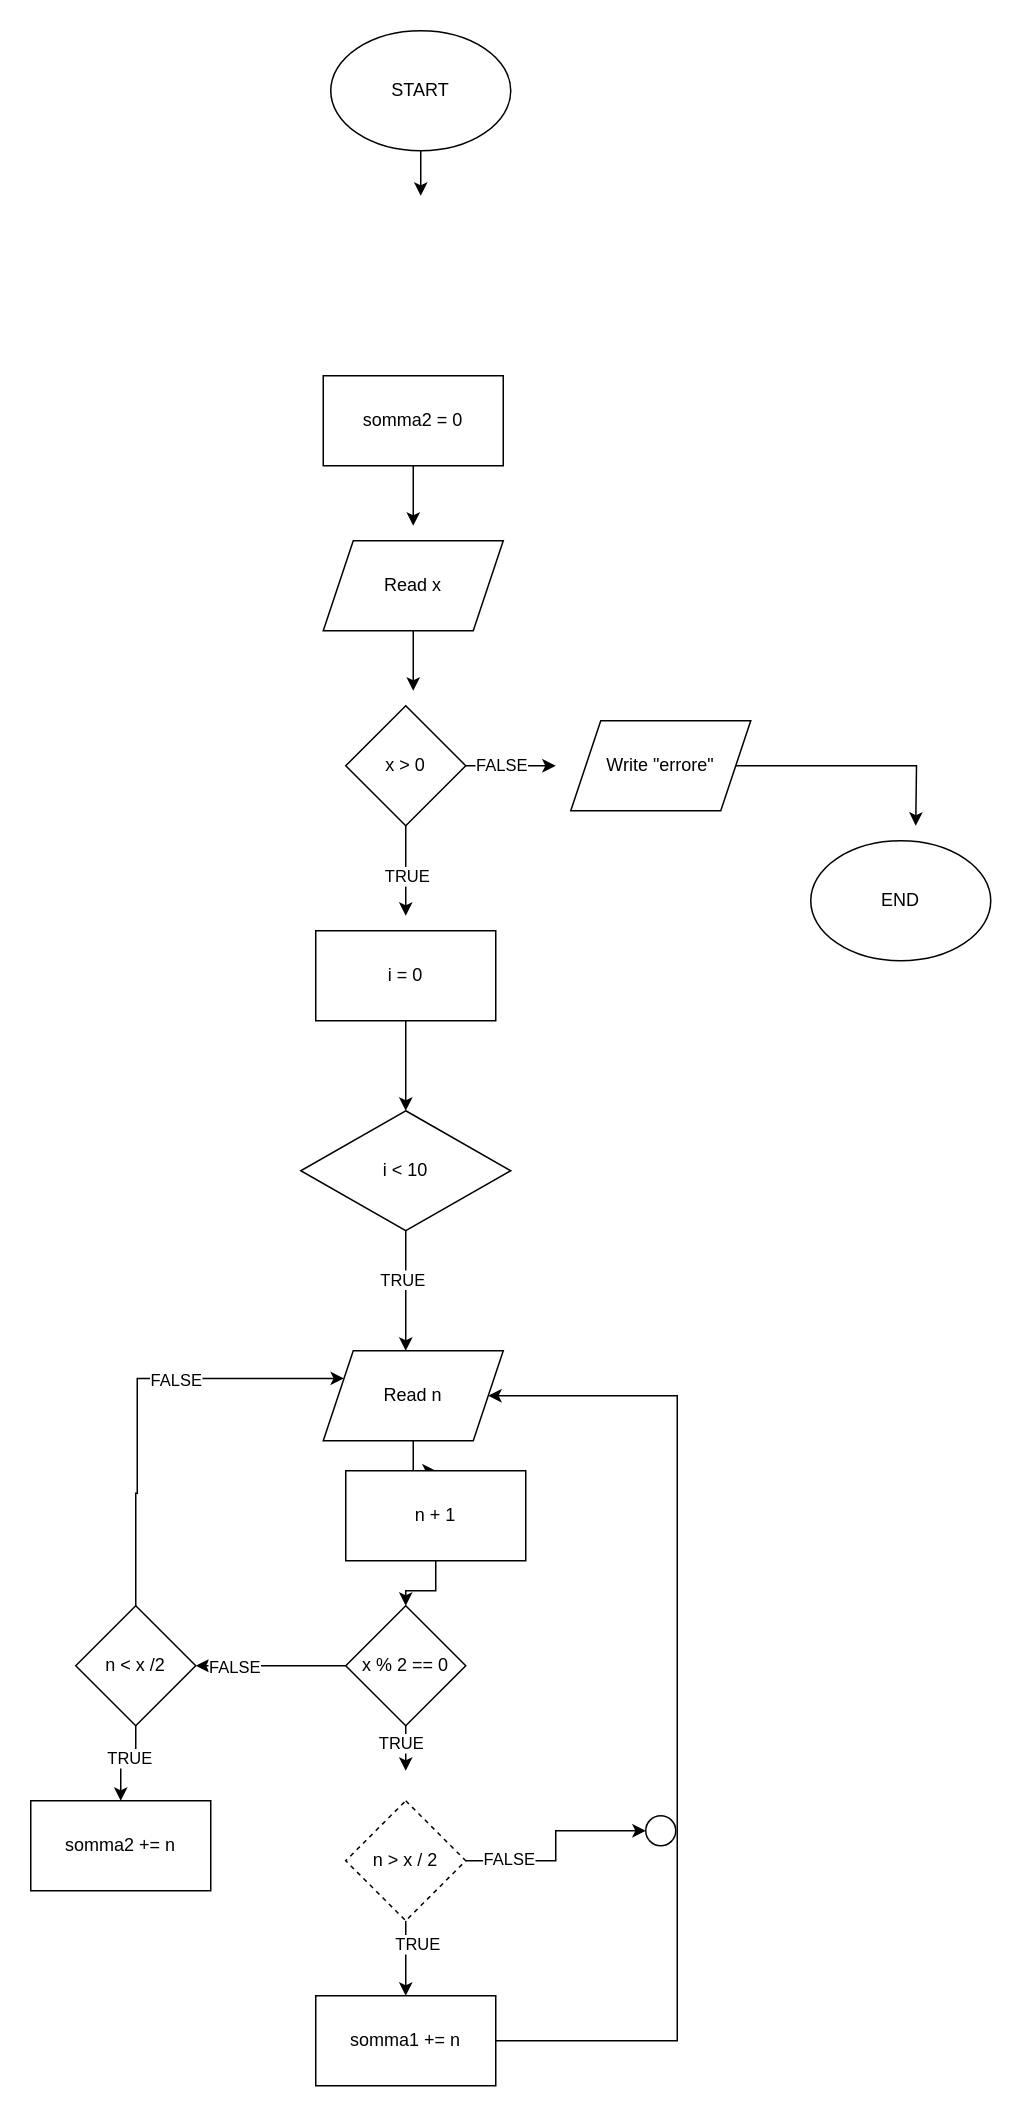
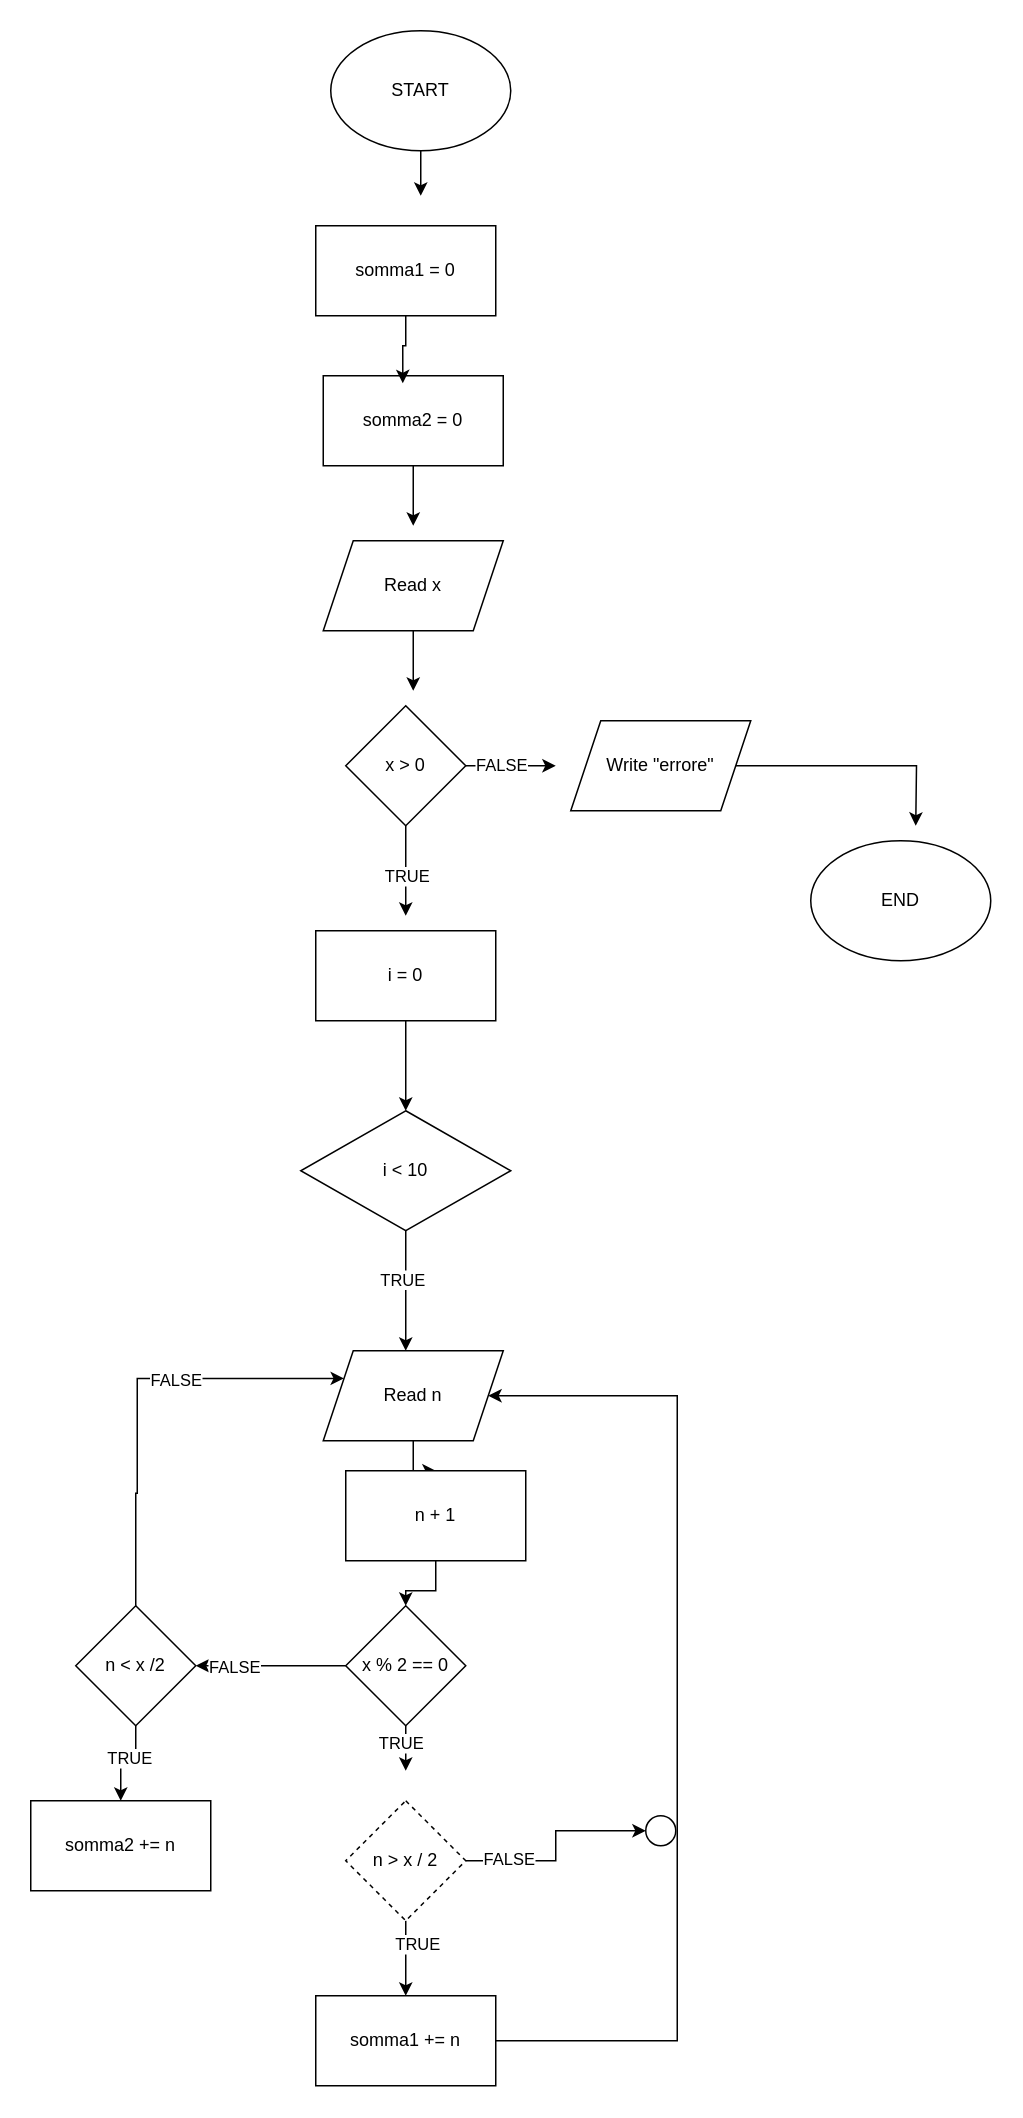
none -> (406, 271)
none -> (406, 346)
